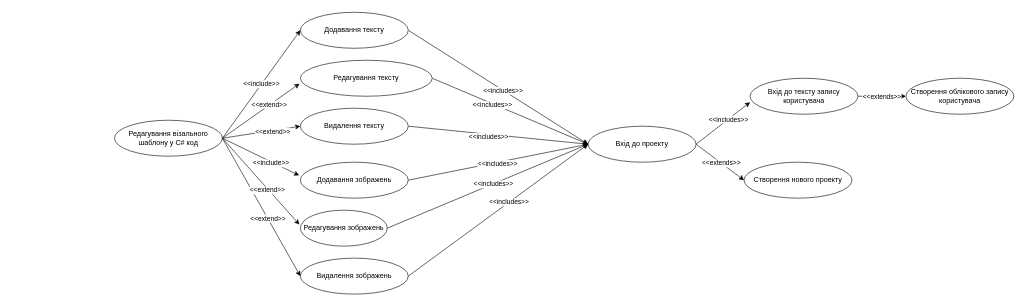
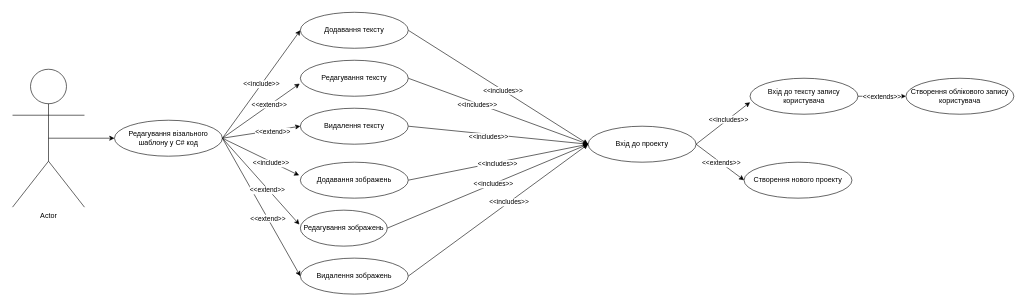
(366, 78) -> (354, 78)
none -> (48, 138)
none -> (108, 138)
